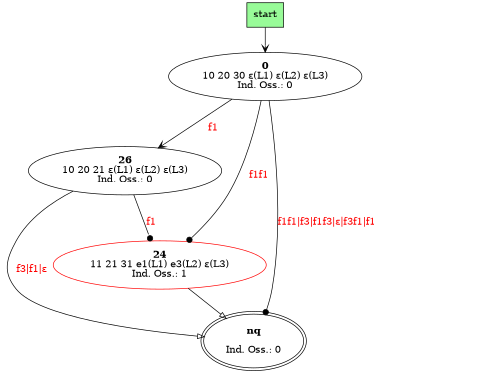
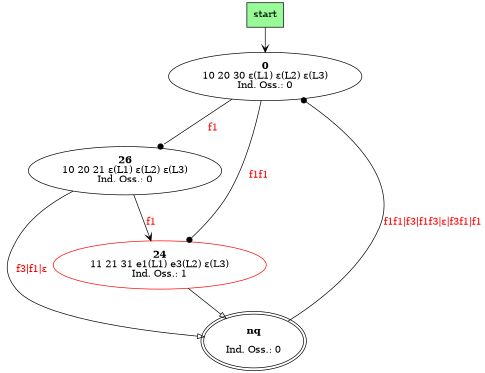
(198, 122) -> (198, 122)
(278, 205) -> (382, 216)
(141, 215) -> (141, 215)
